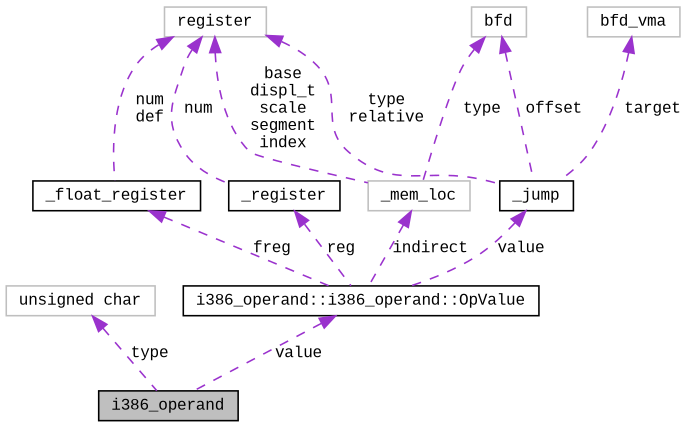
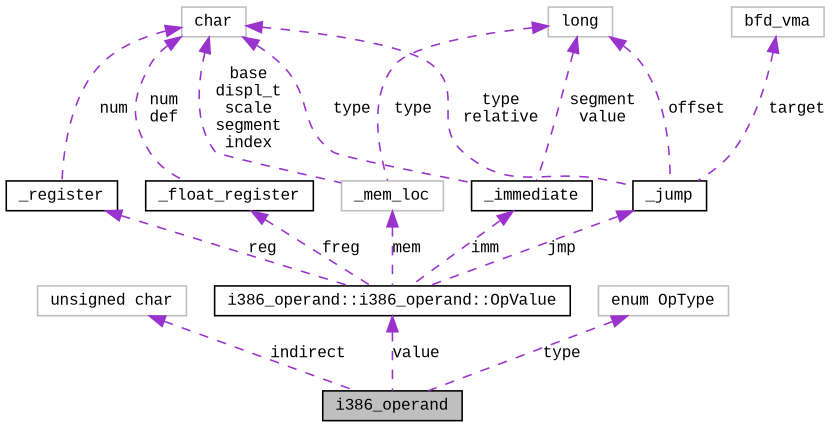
(215, 22) -> (214, 22)
(499, 22) -> (580, 22)
none -> (532, 196)
(431, 248) -> (407, 248)
(522, 248) -> (562, 248)
none -> (663, 301)
(150, 353) -> (309, 353)
